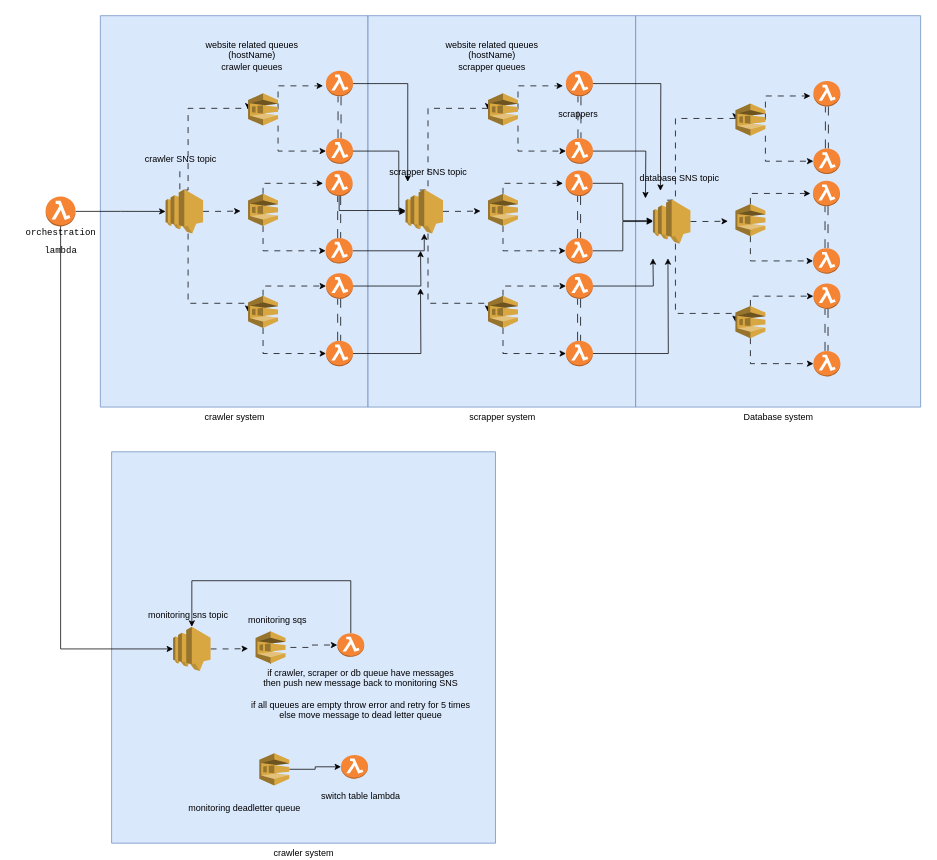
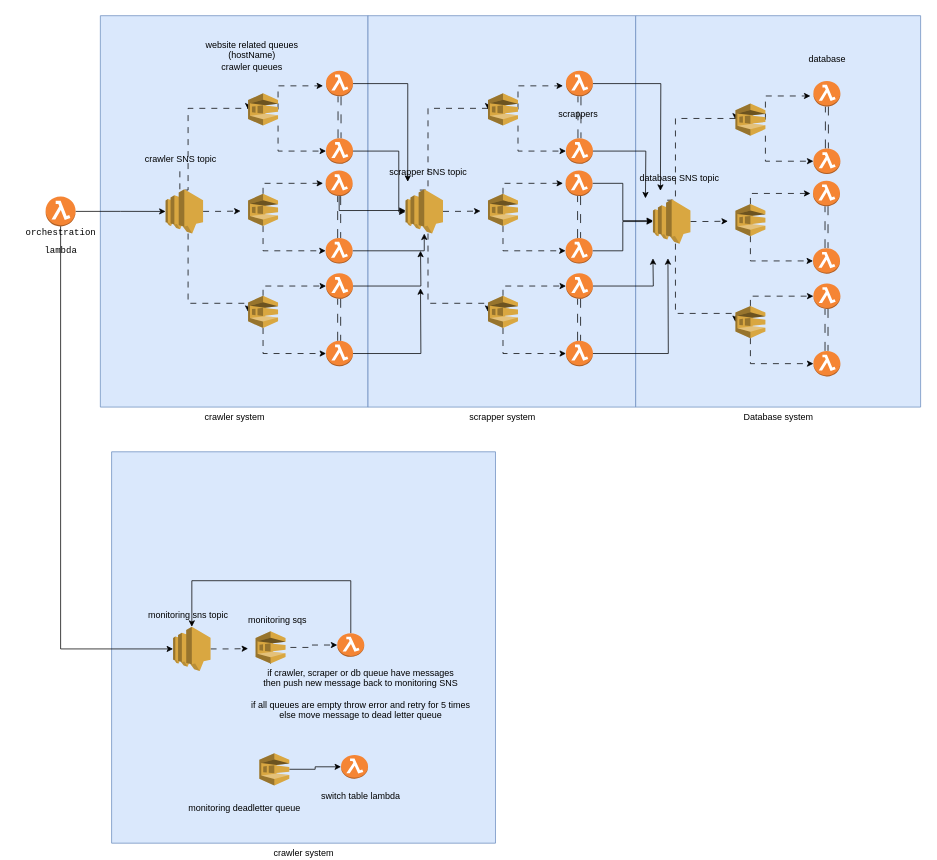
(492, 56) -> none
none -> (827, 60)
